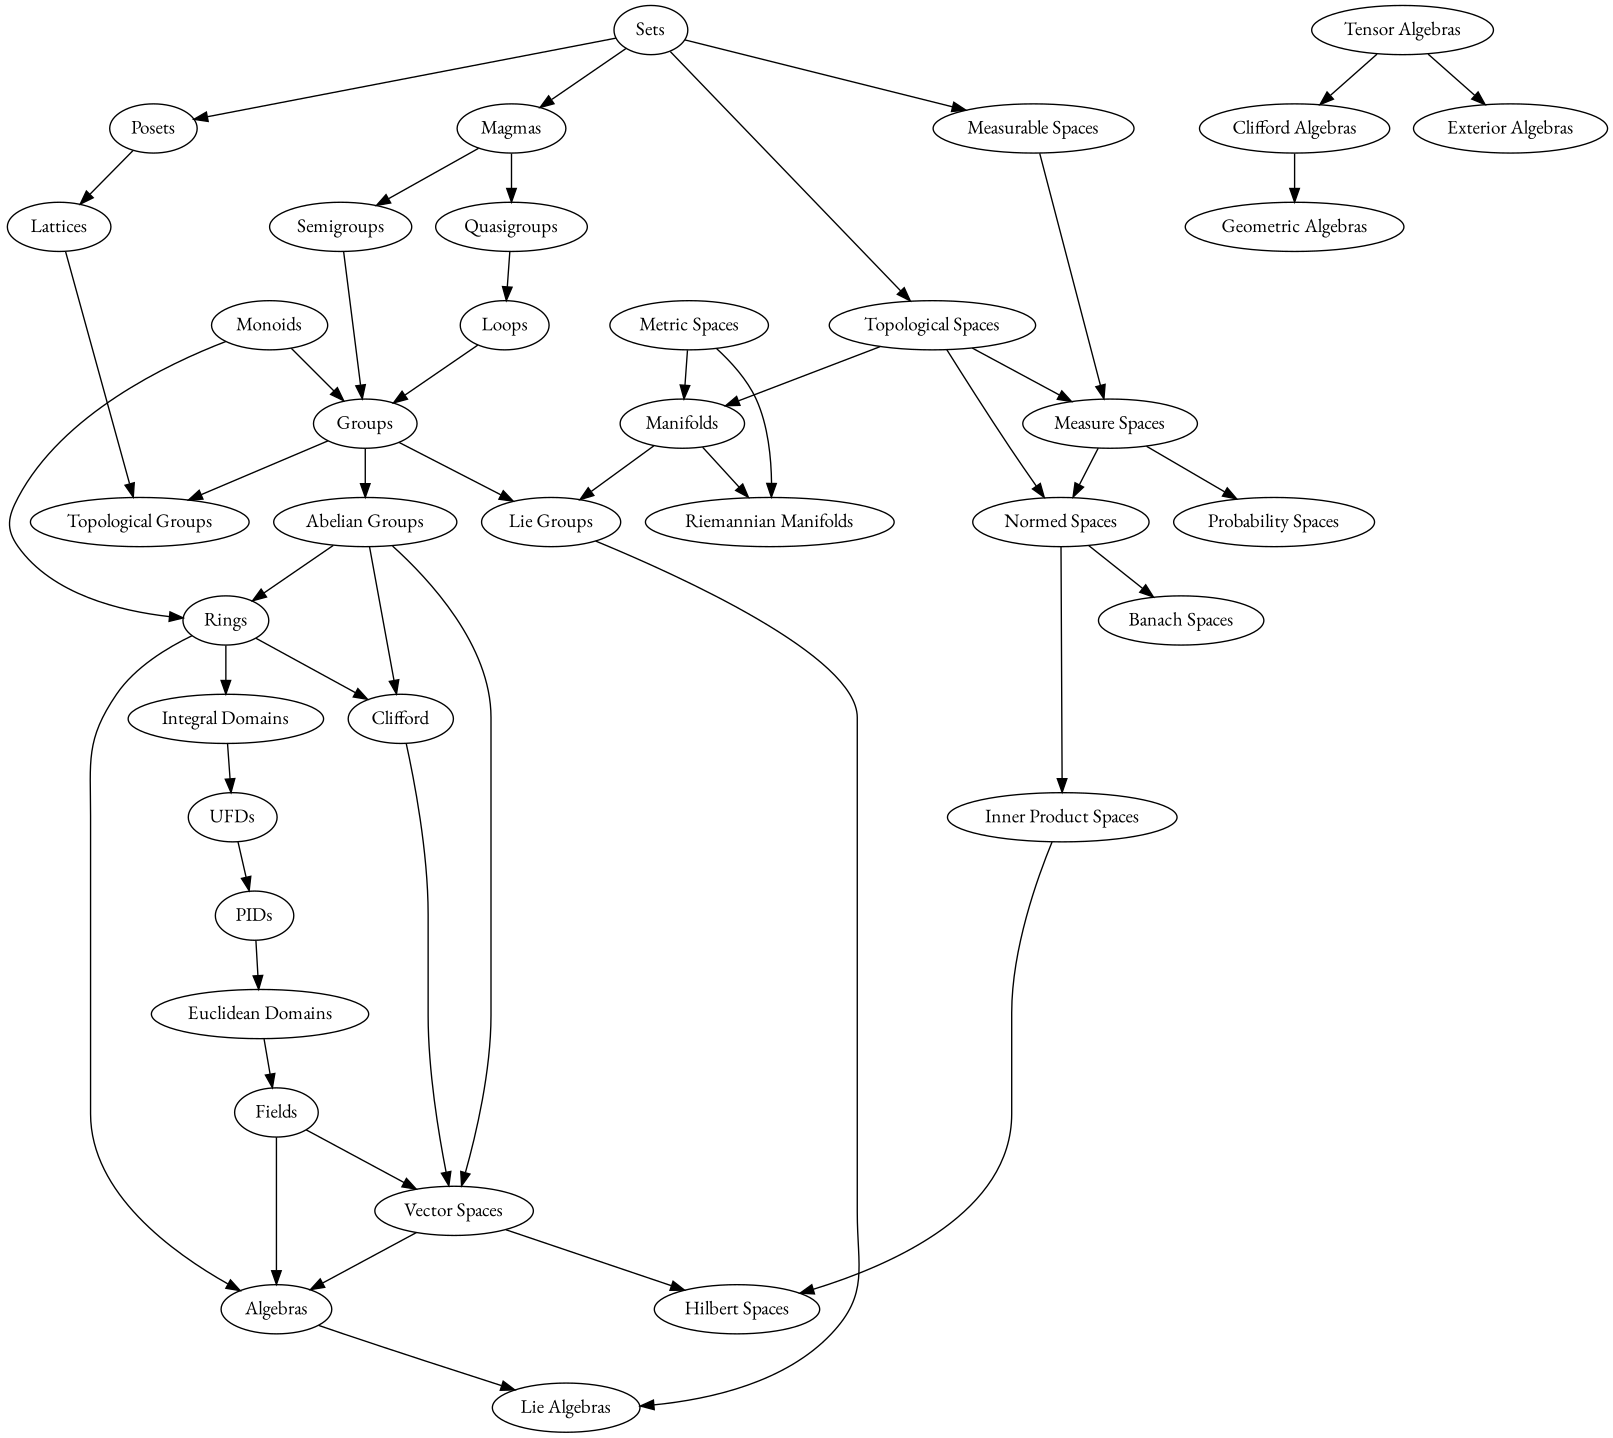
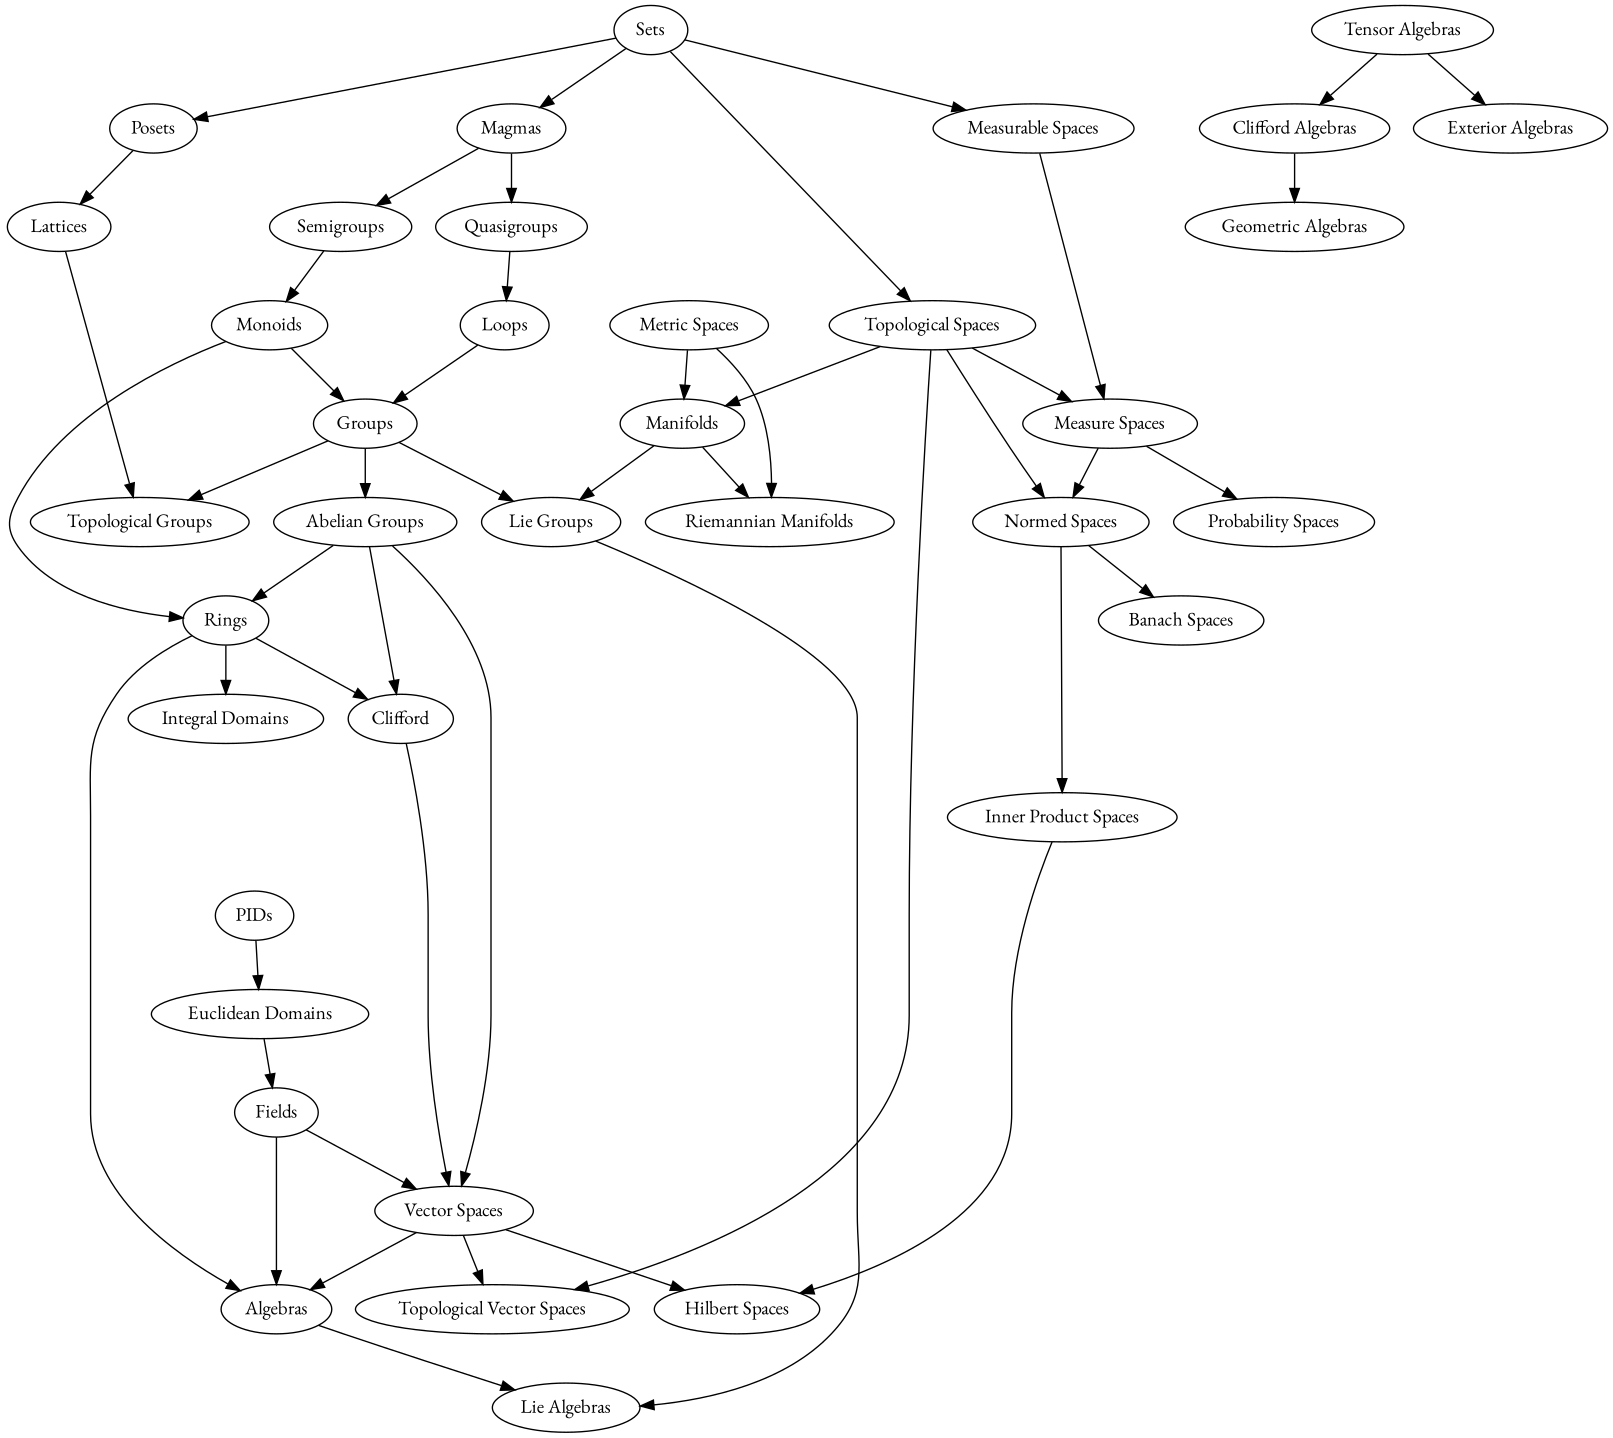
(352, 318) -> (309, 270)
(233, 817) -> none
none -> (492, 1309)
